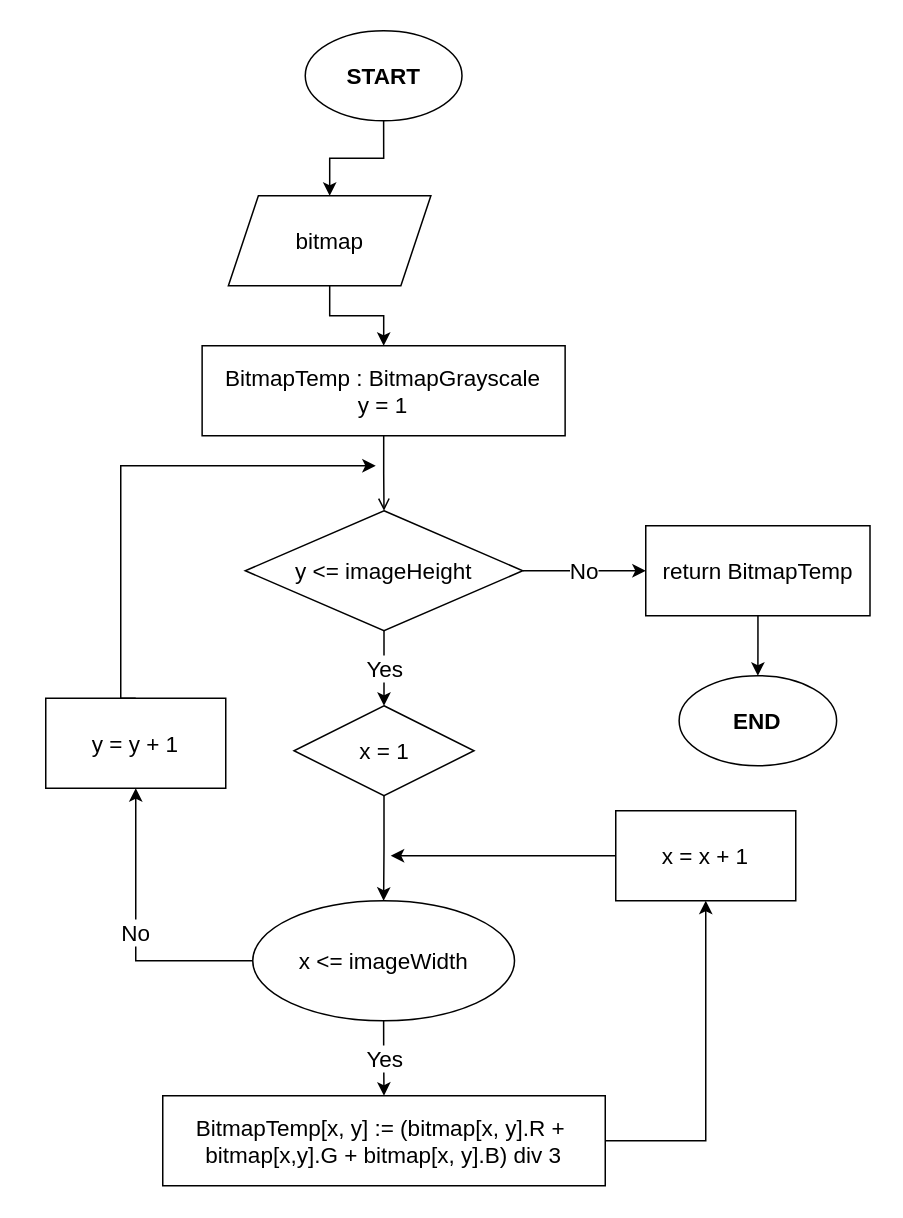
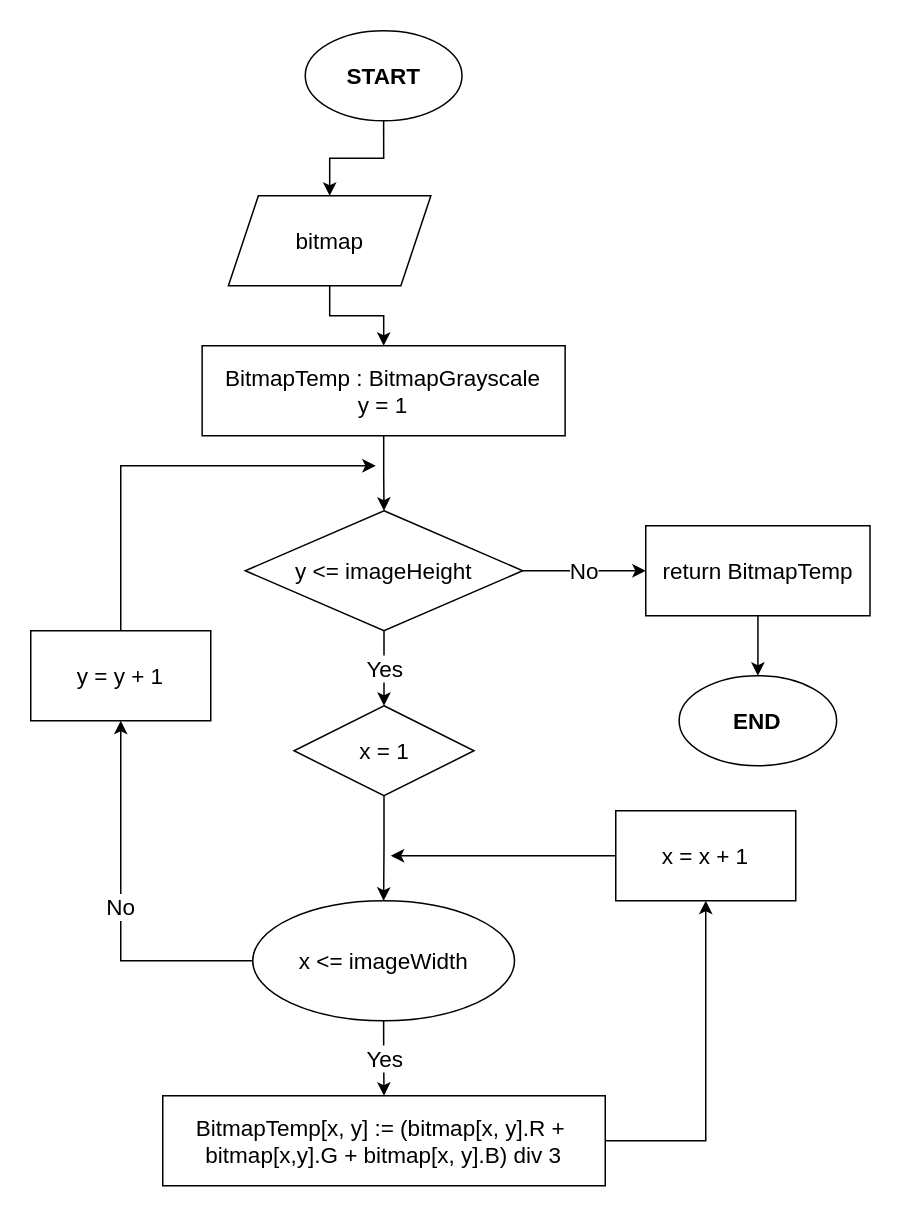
(384, 501) -> (384, 499)
(136, 743) -> (121, 676)
